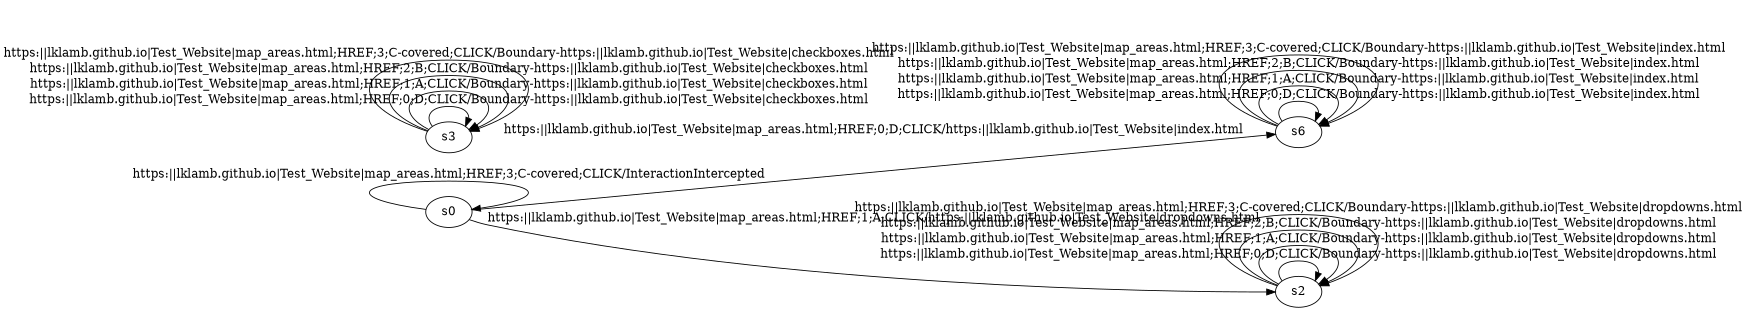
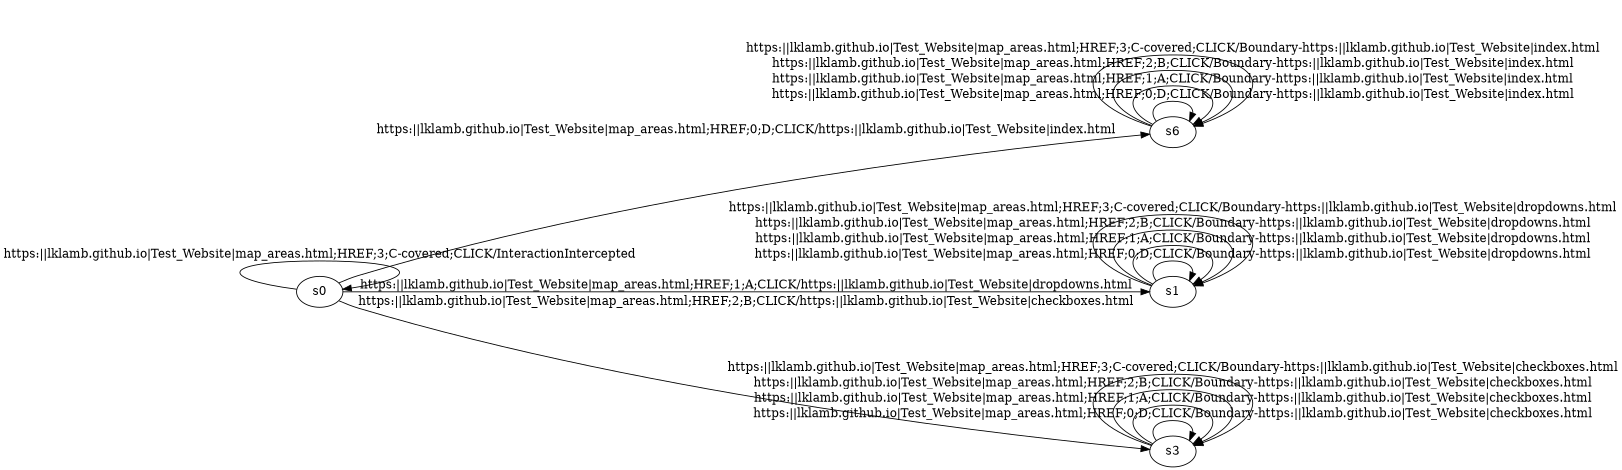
(1299, 292) -> (1173, 292)
none -> (736, 394)
